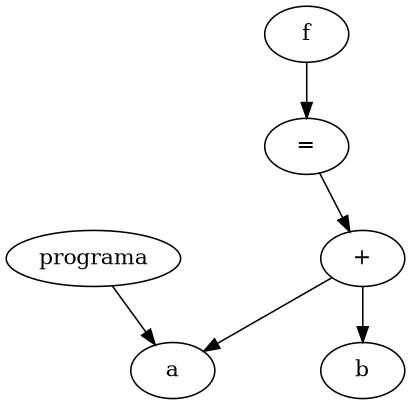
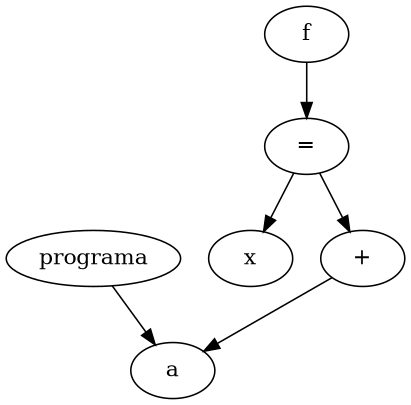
none -> (251, 258)
(363, 371) -> none
